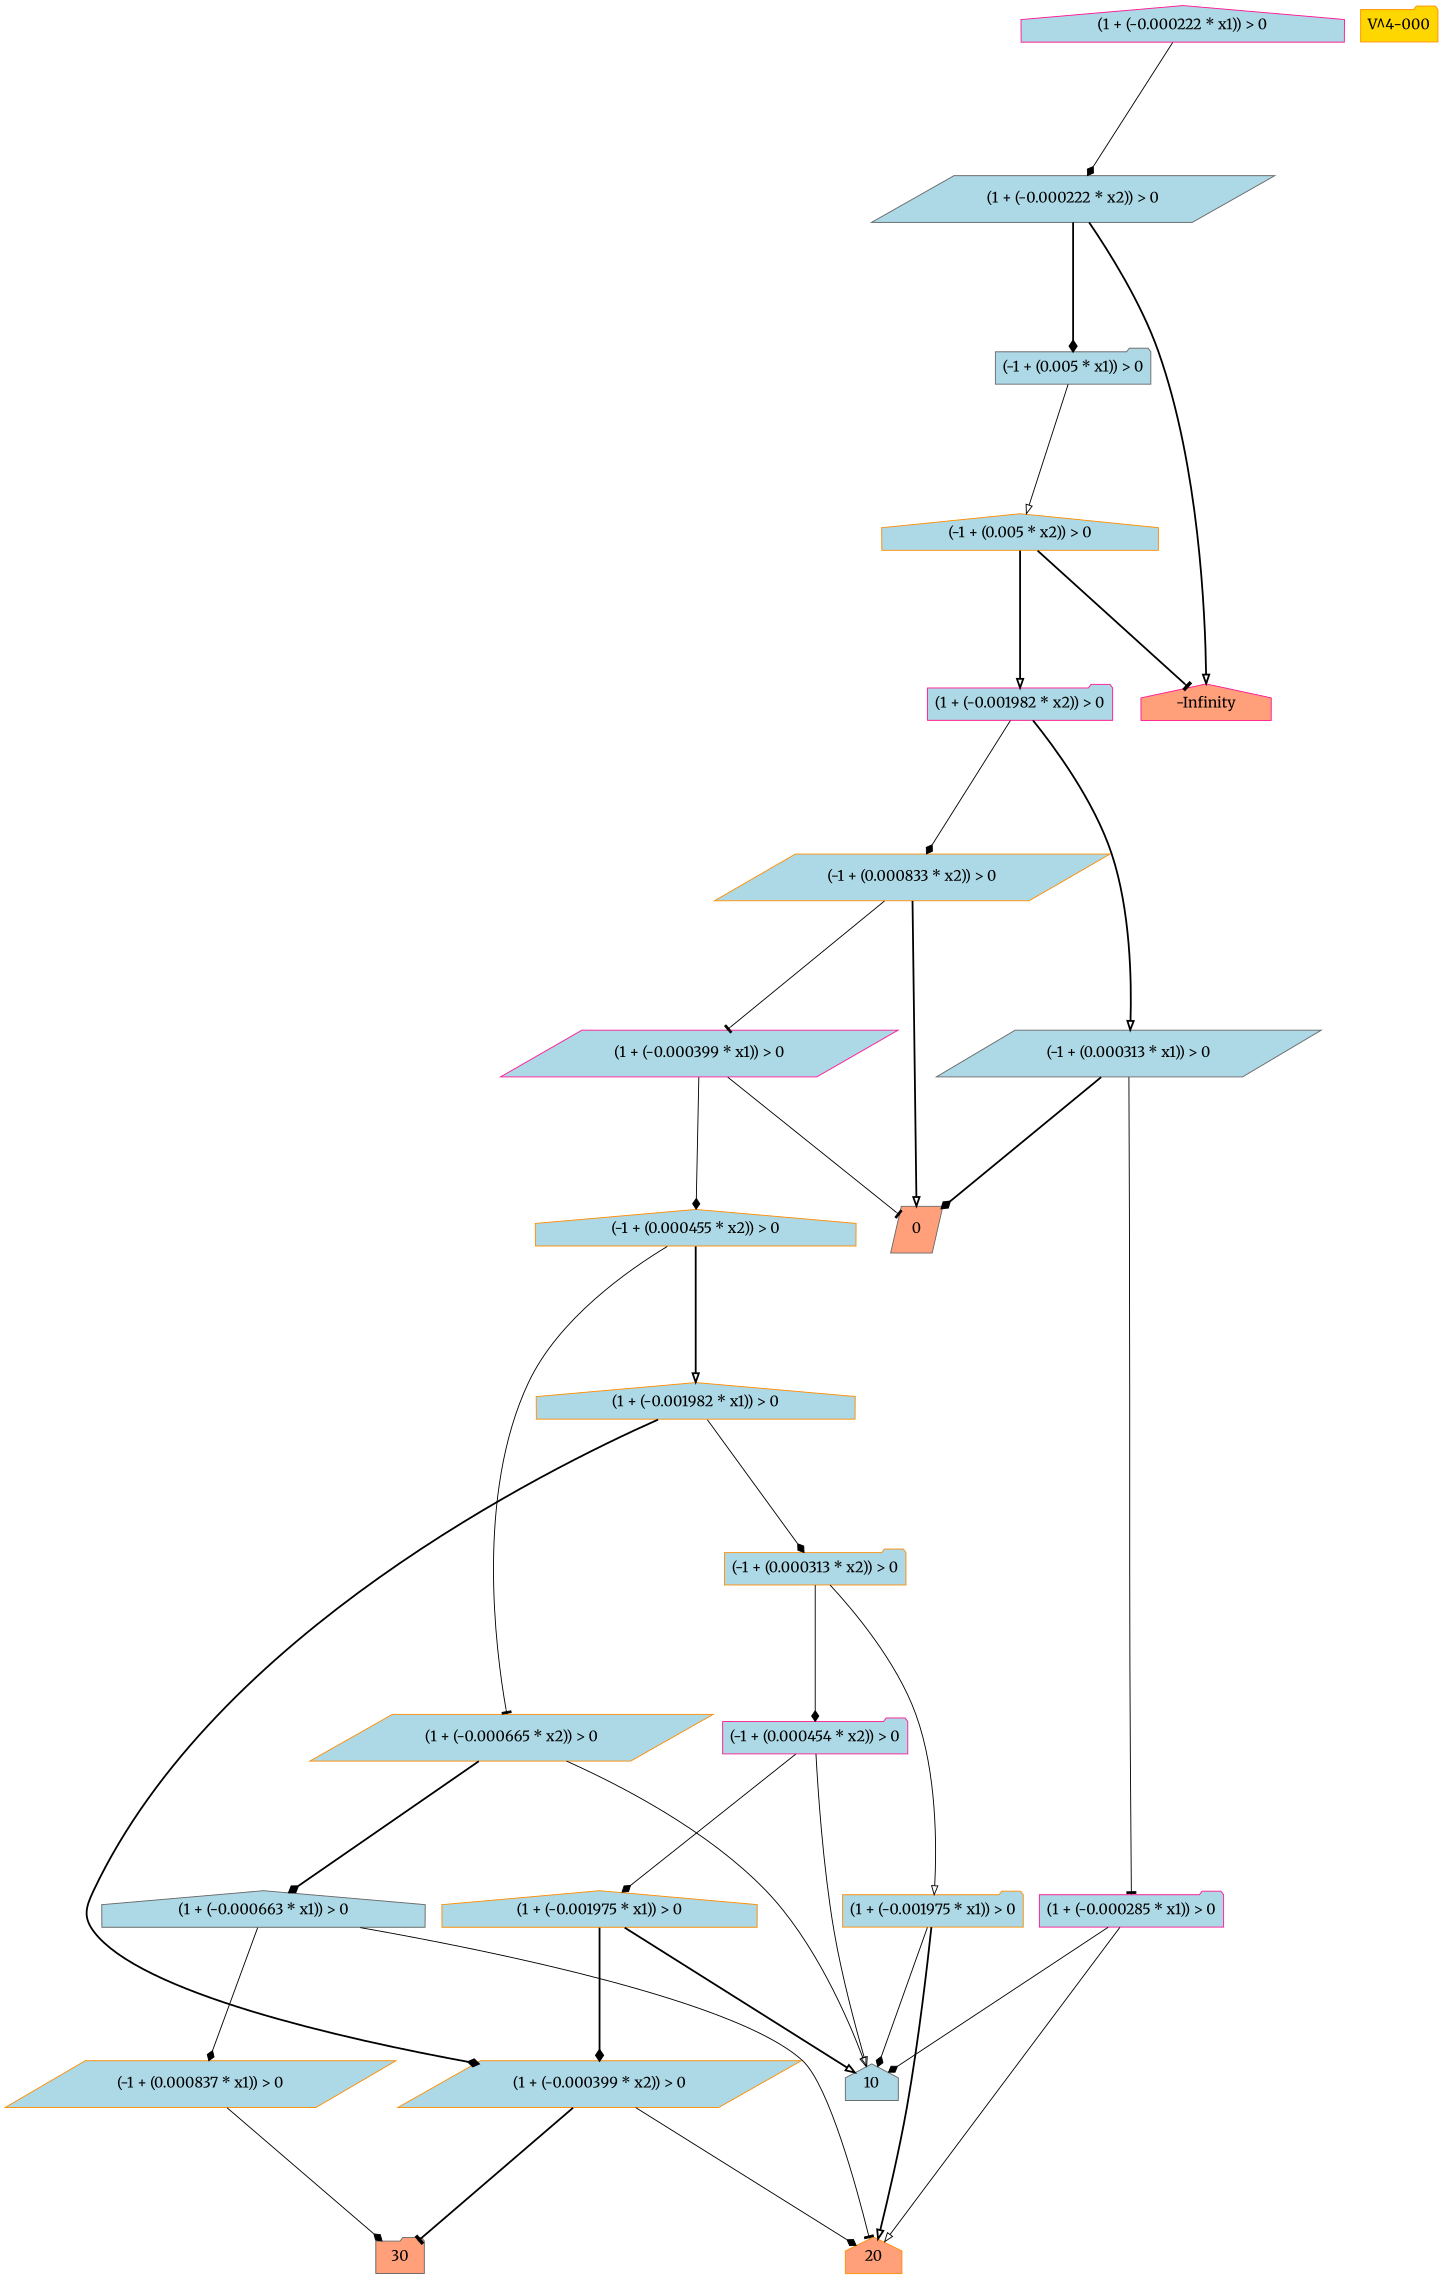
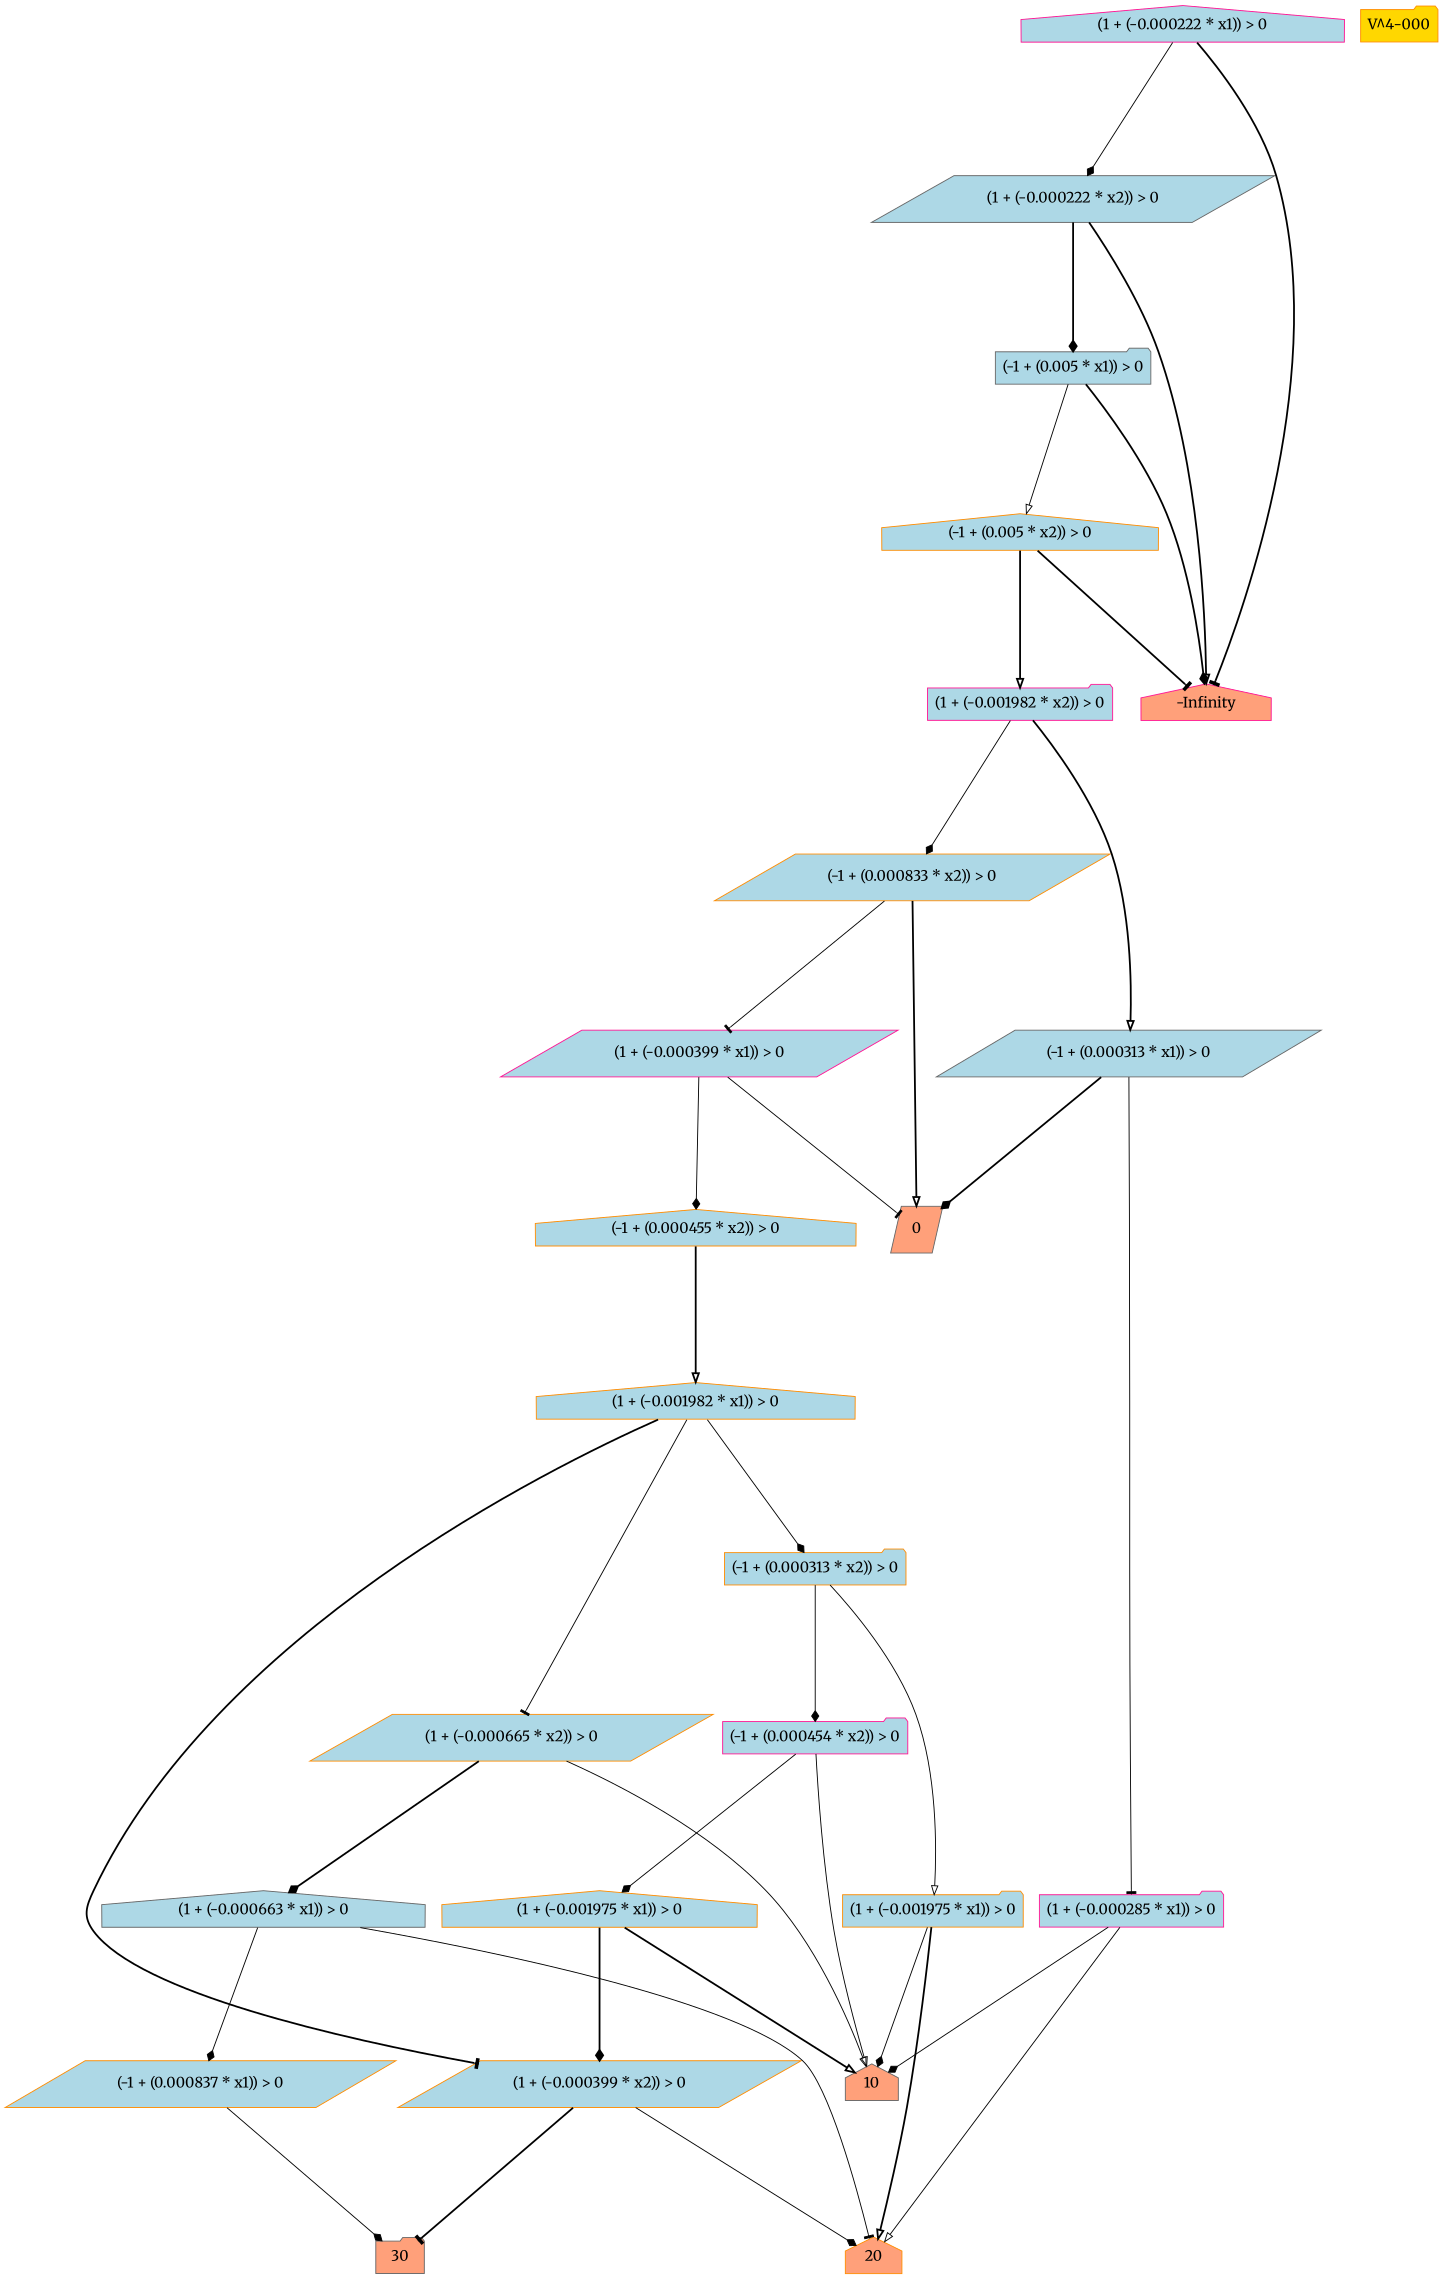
none -> (1292, 355)
none -> (1169, 519)
(507, 1447) -> (607, 1565)
(175, 1766) -> (175, 1766)
(872, 2084) -> (872, 2084)
